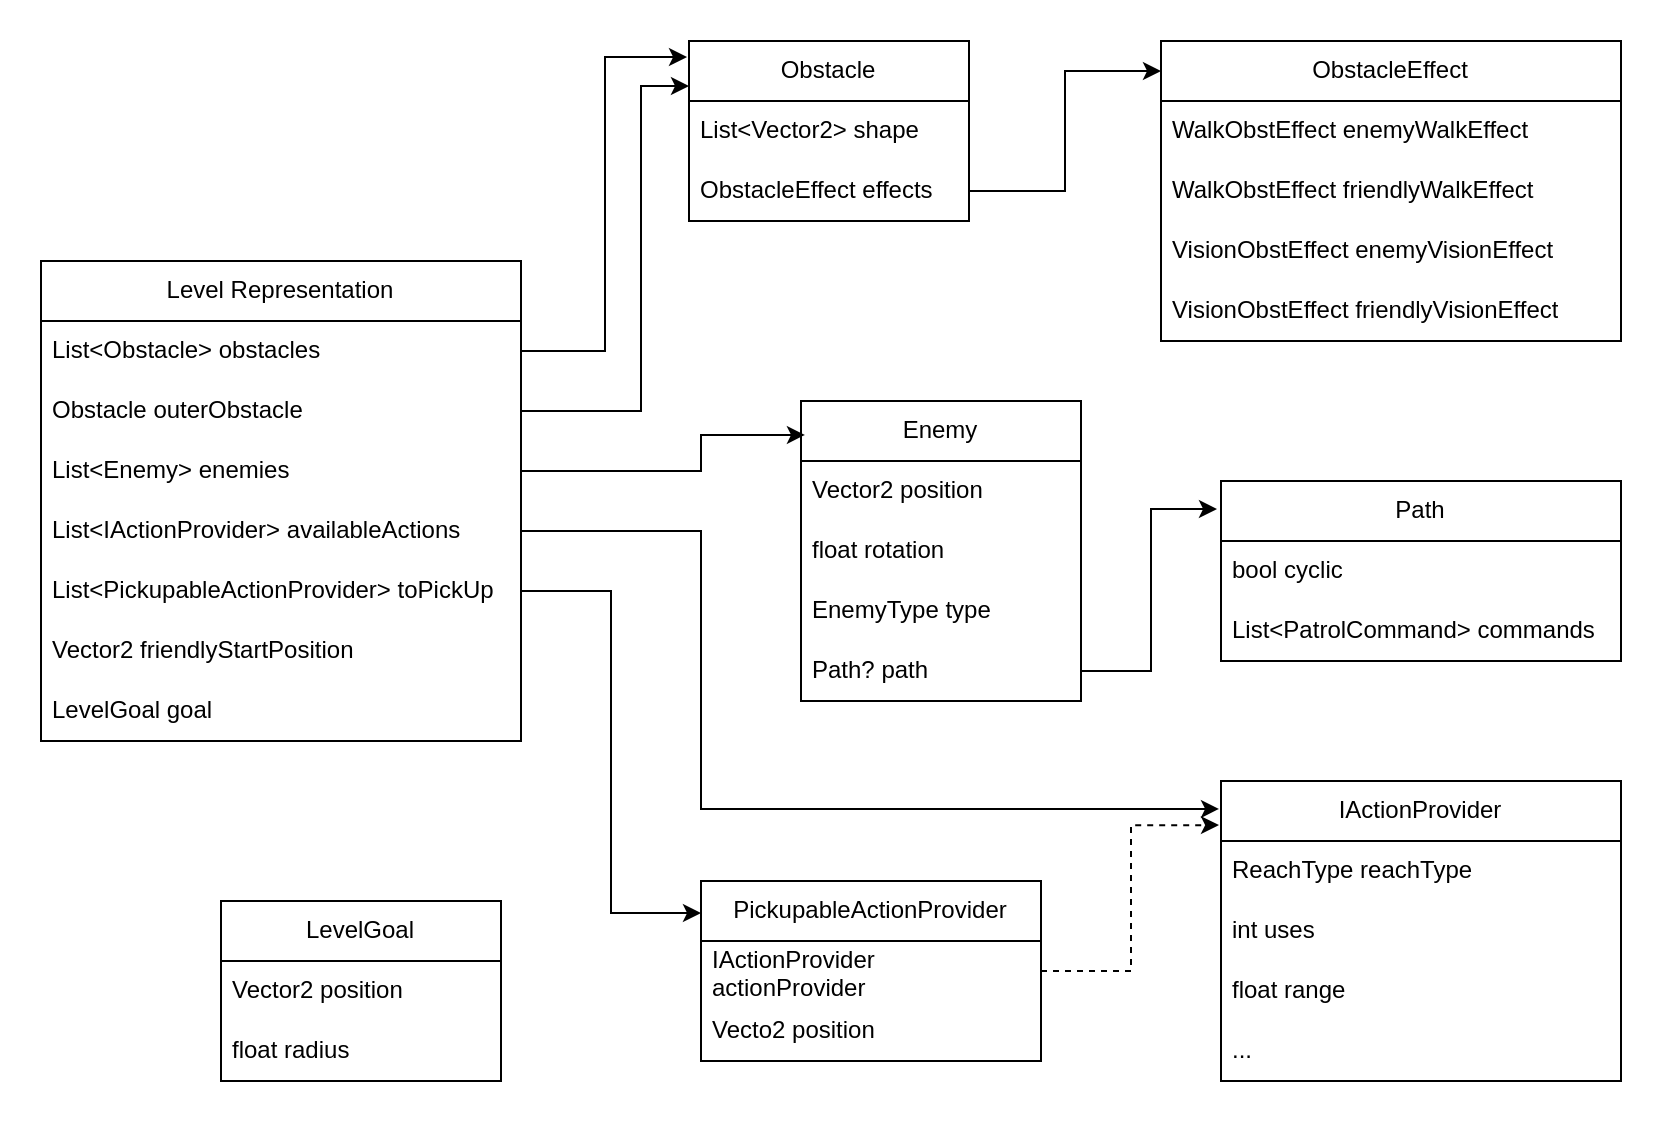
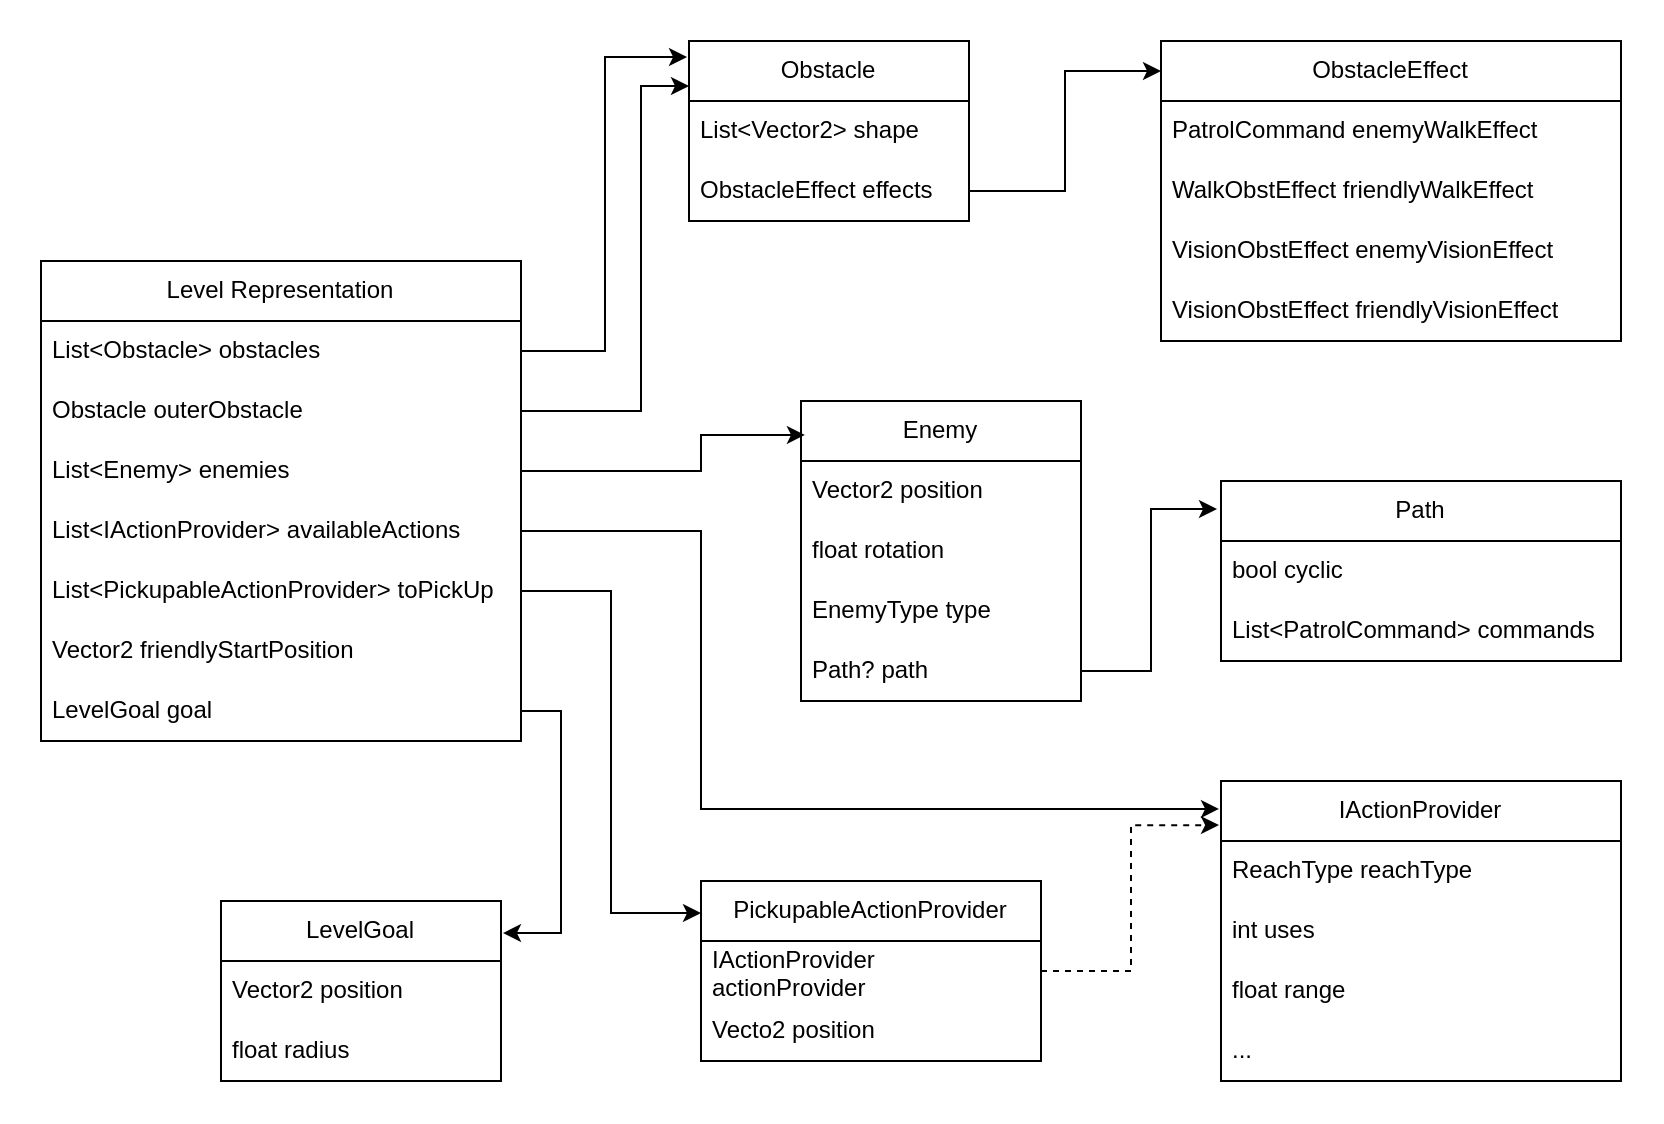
(1365, 131) -> (1359, 131)
none -> (561, 826)
